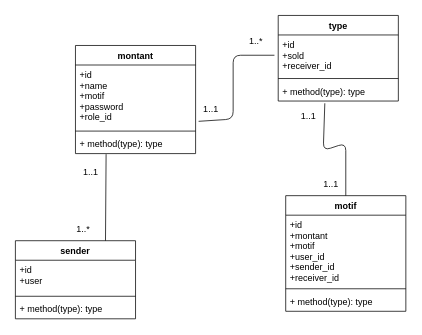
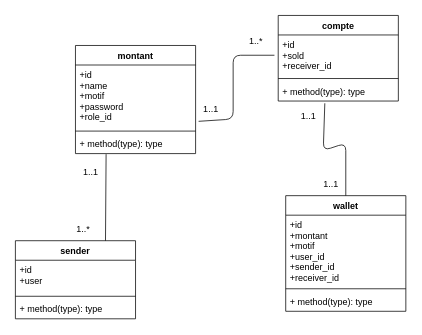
(338, 26) -> (338, 26)
(345, 206) -> (345, 206)
